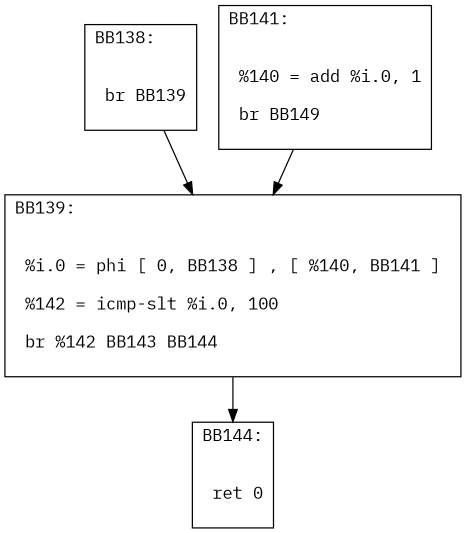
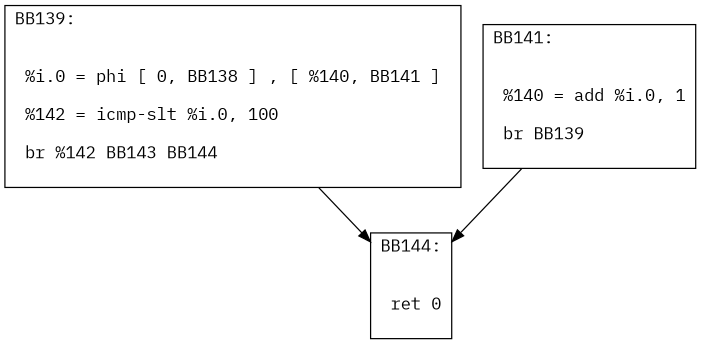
(141, 77) -> none
(275, 115) -> (539, 134)
(286, 166) -> (491, 201)
